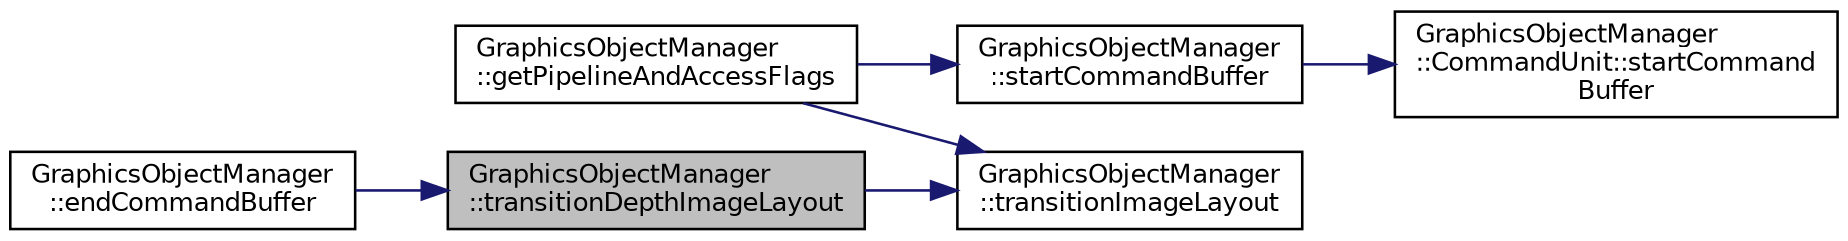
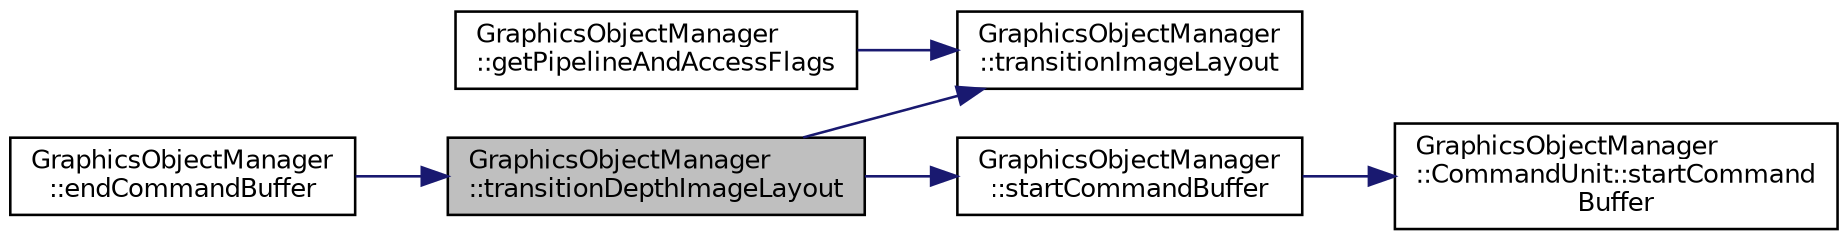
(894, 64) -> (898, 176)
